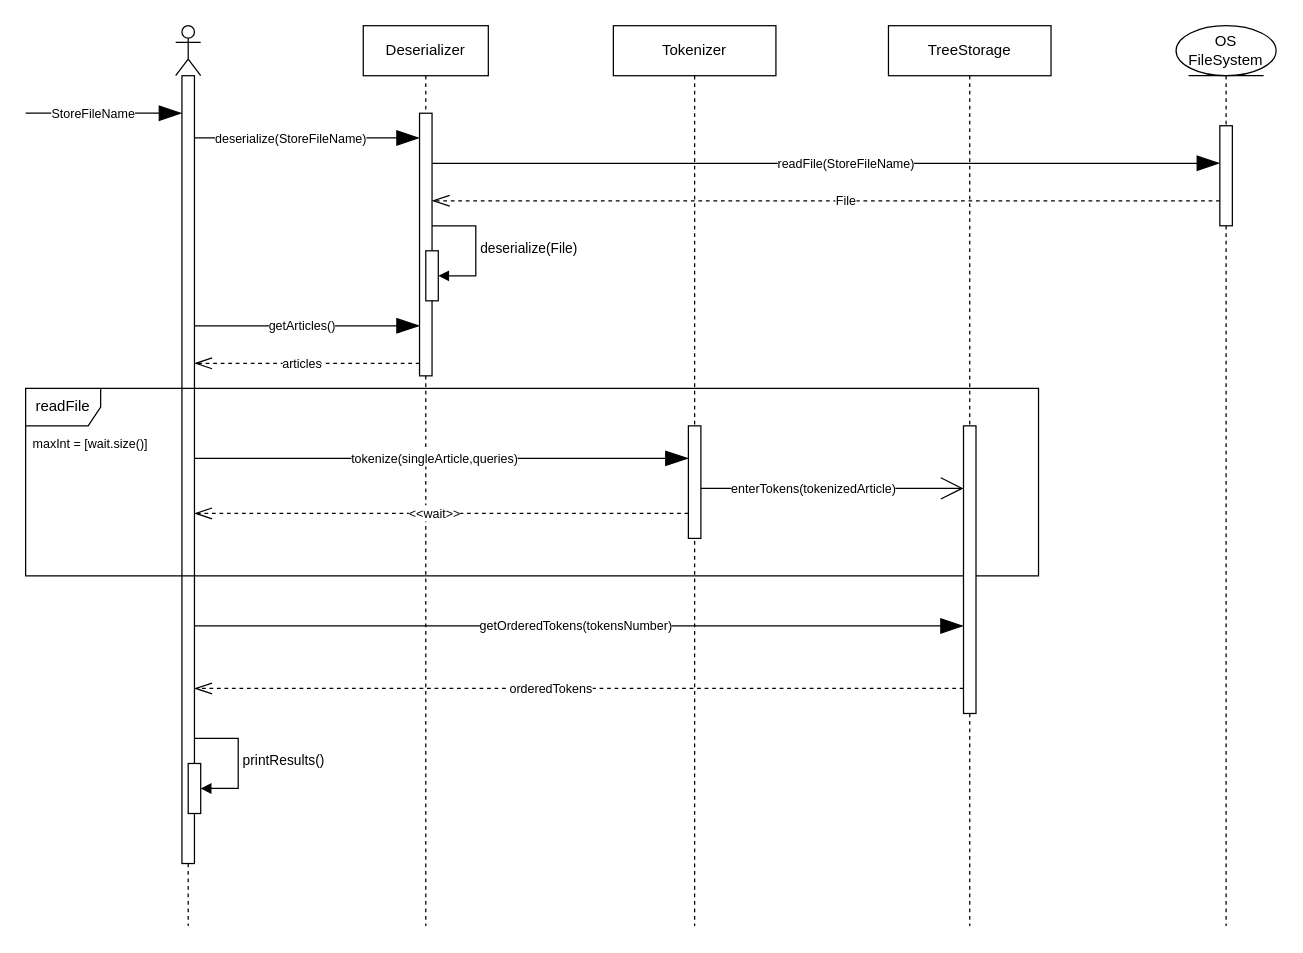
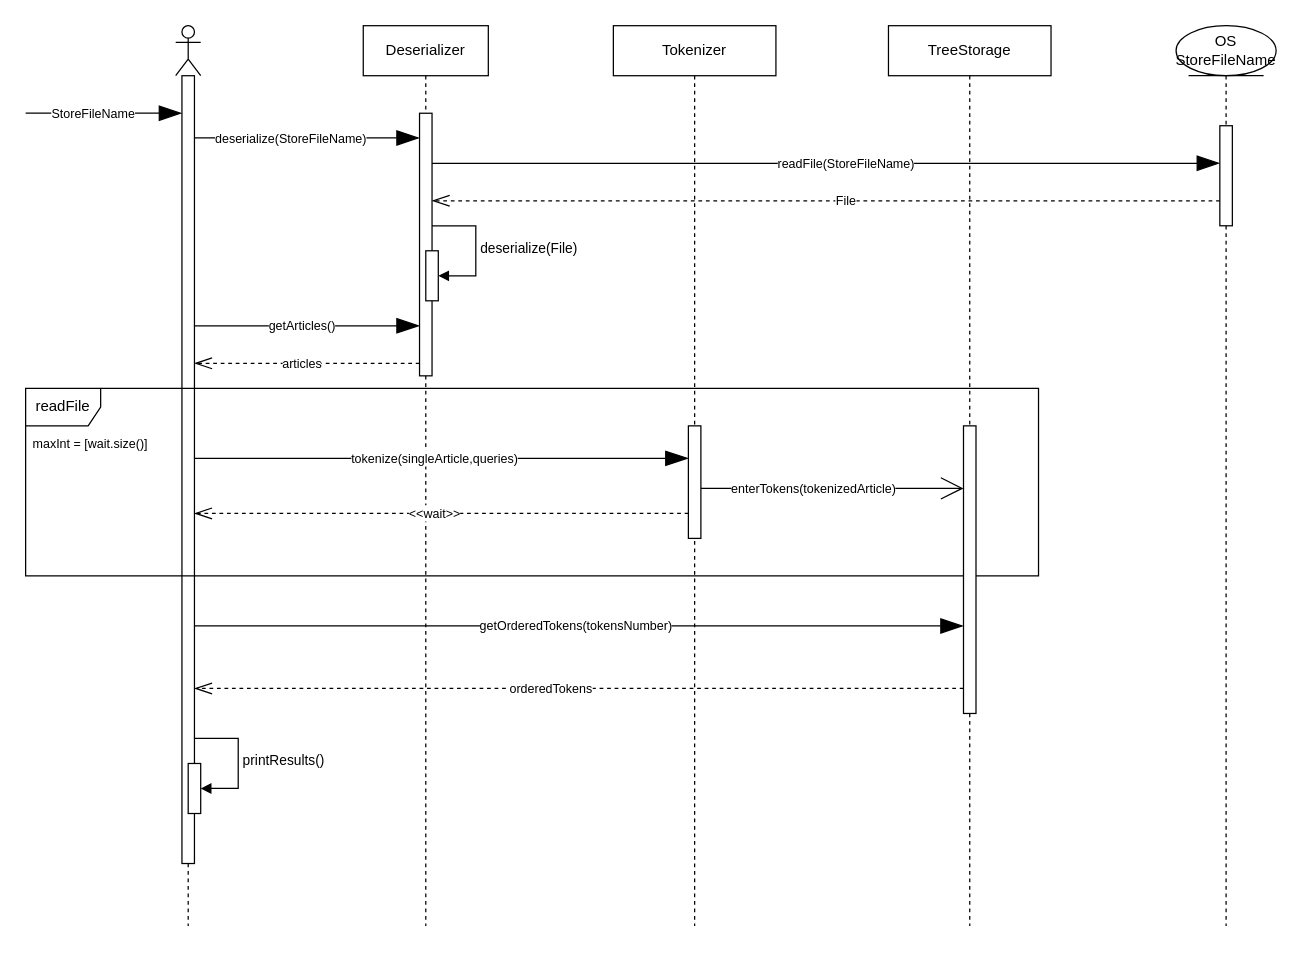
(1226, 51) -> (1226, 51)
